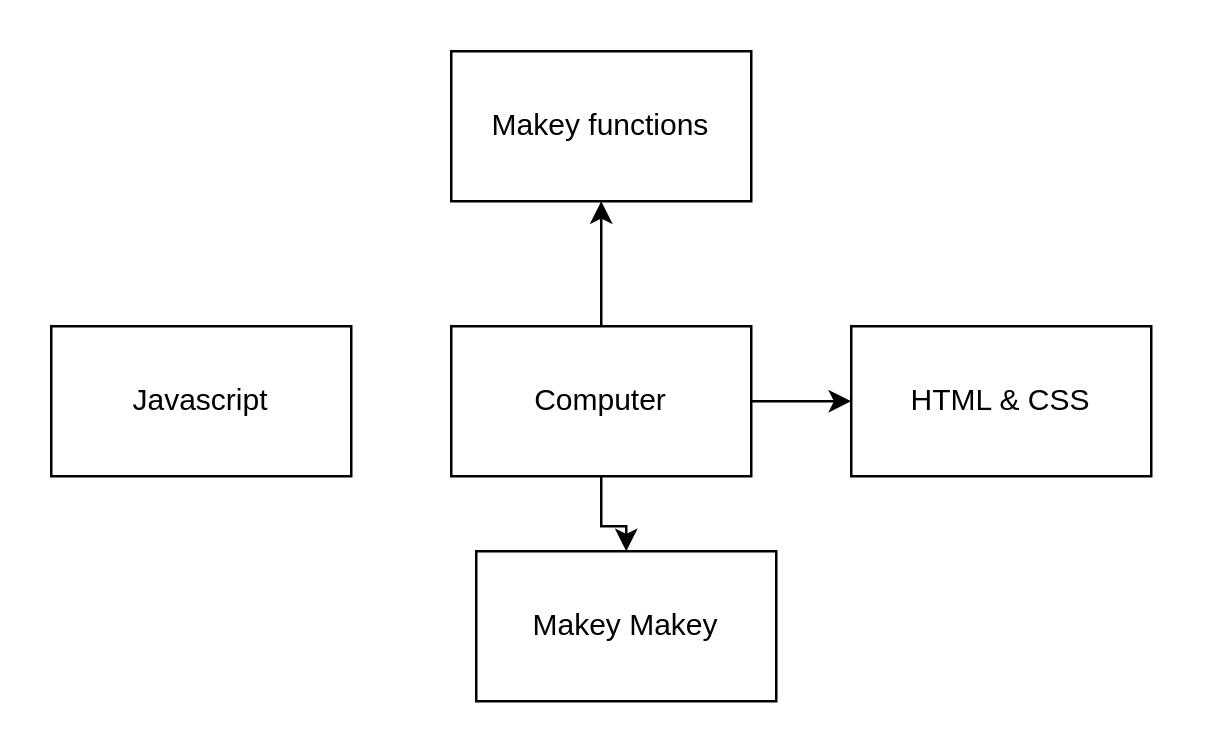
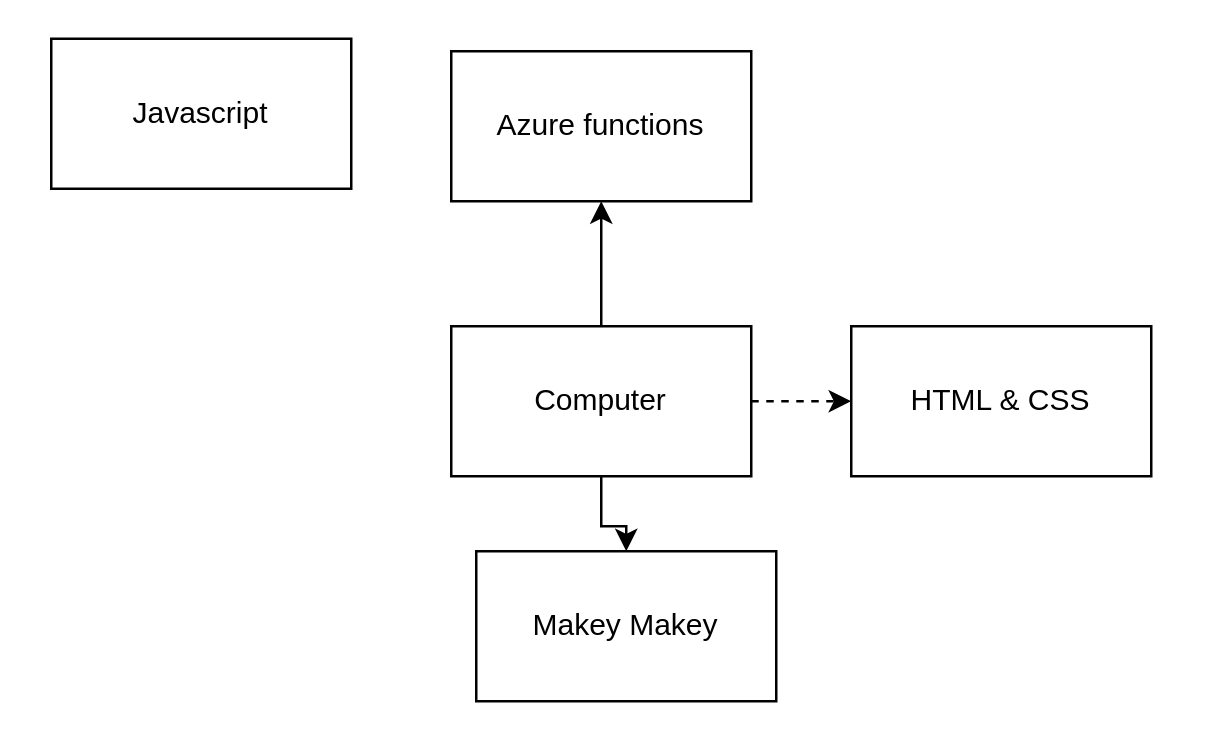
(601, 126) -> (601, 126)
(201, 401) -> (201, 114)
(792, 401) -> (792, 401)
